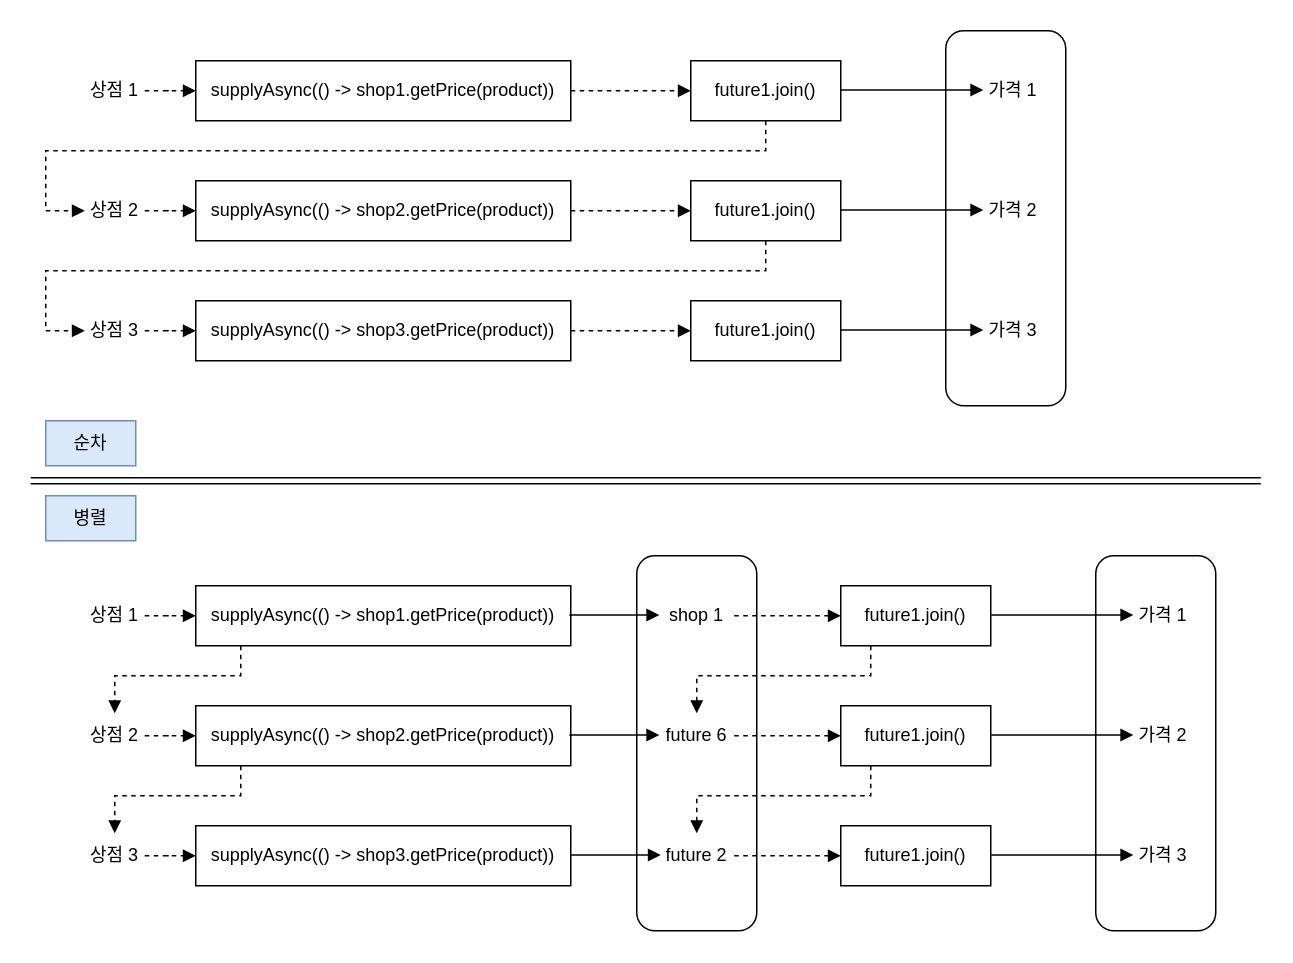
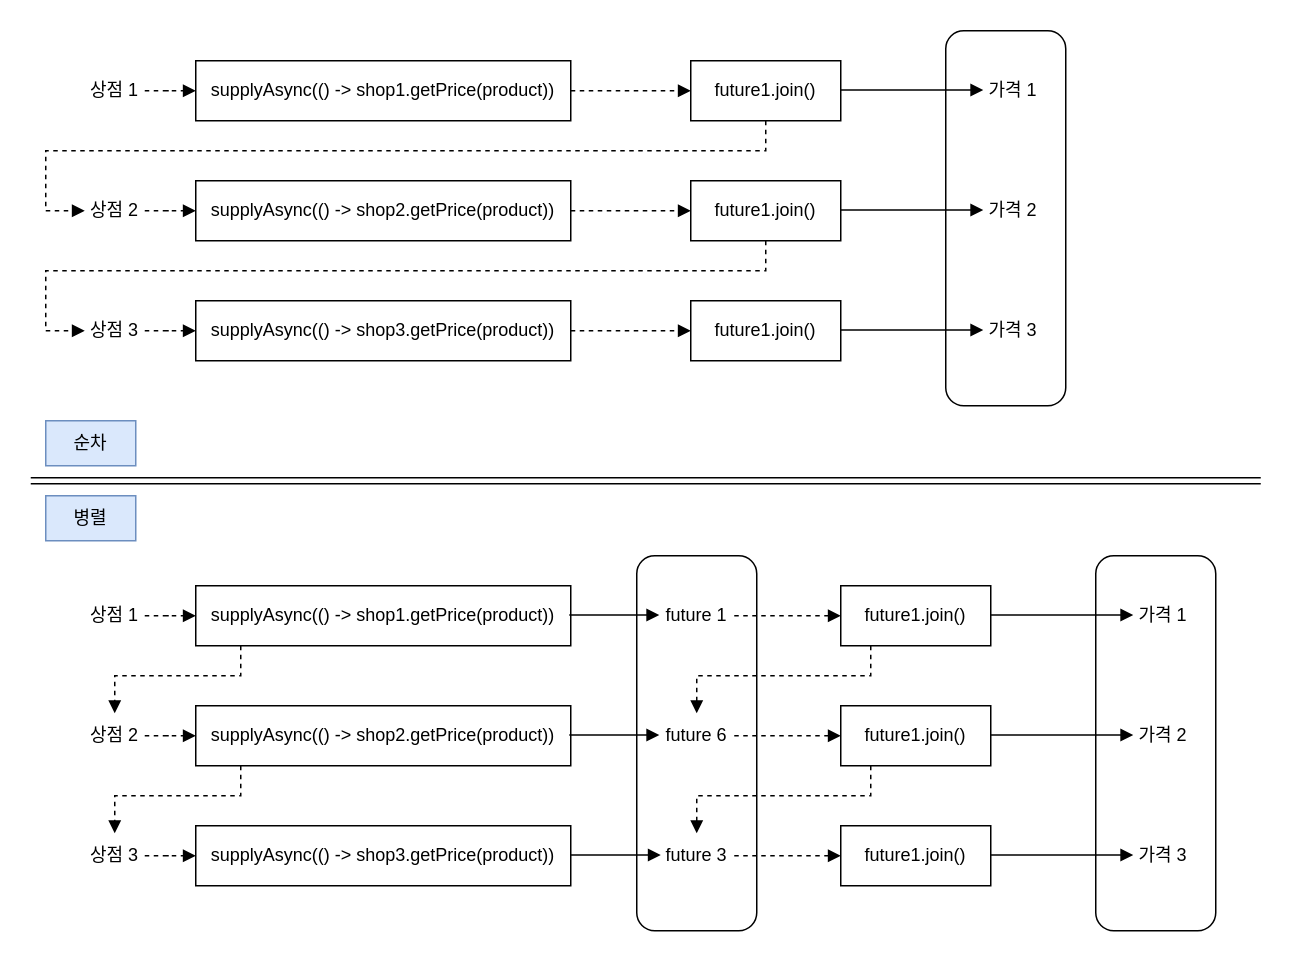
(697, 616) -> (697, 616)
(697, 856) -> (697, 856)
